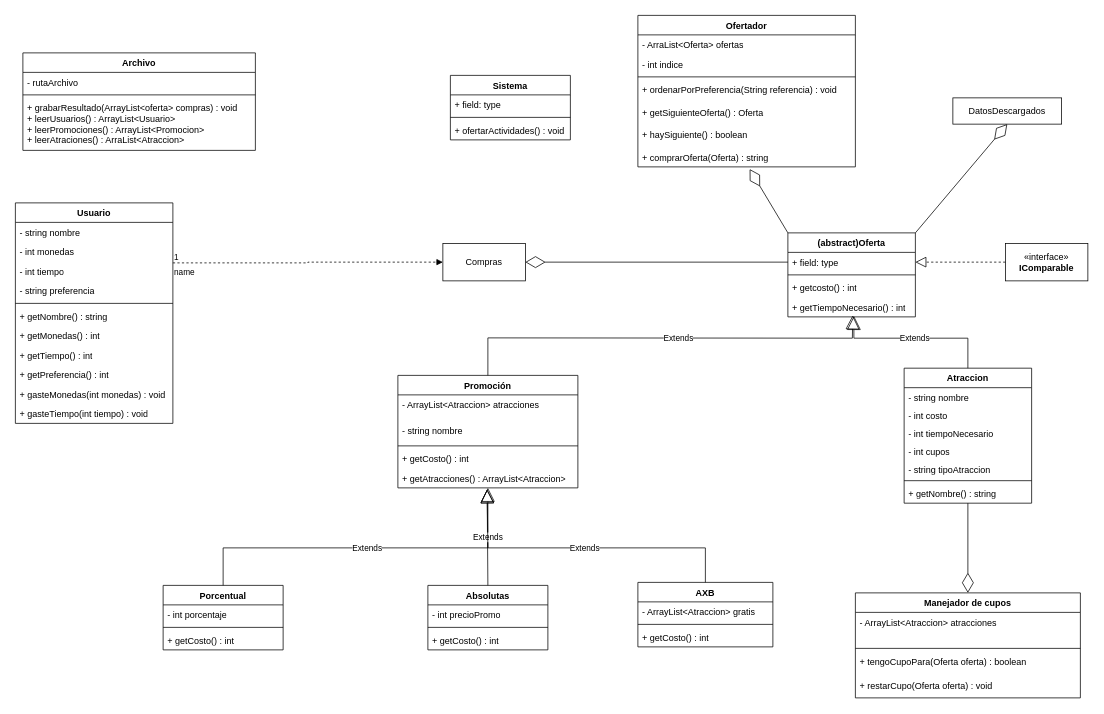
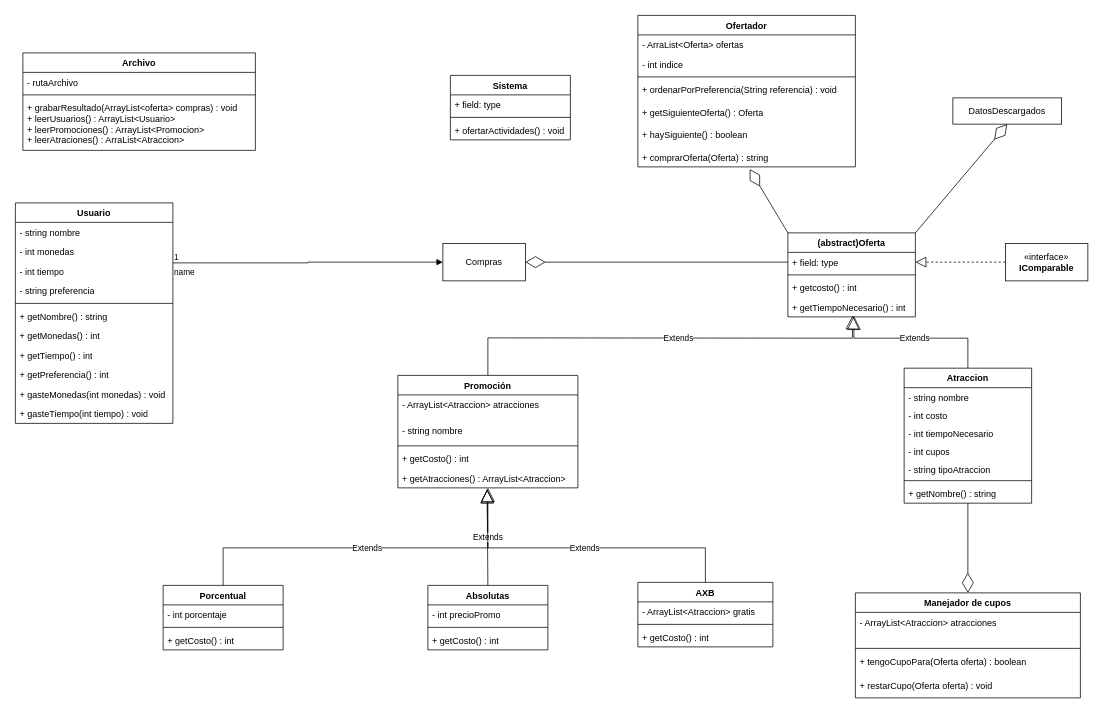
(305, 263) -> (305, 263)
